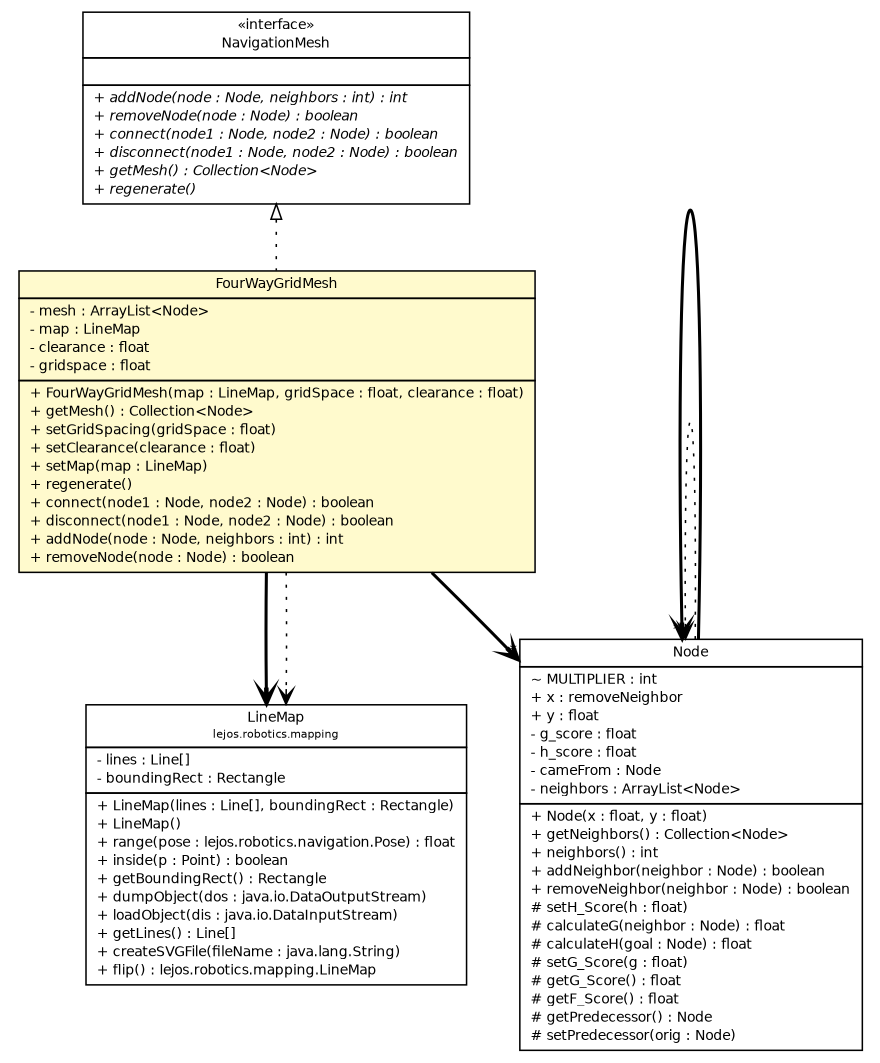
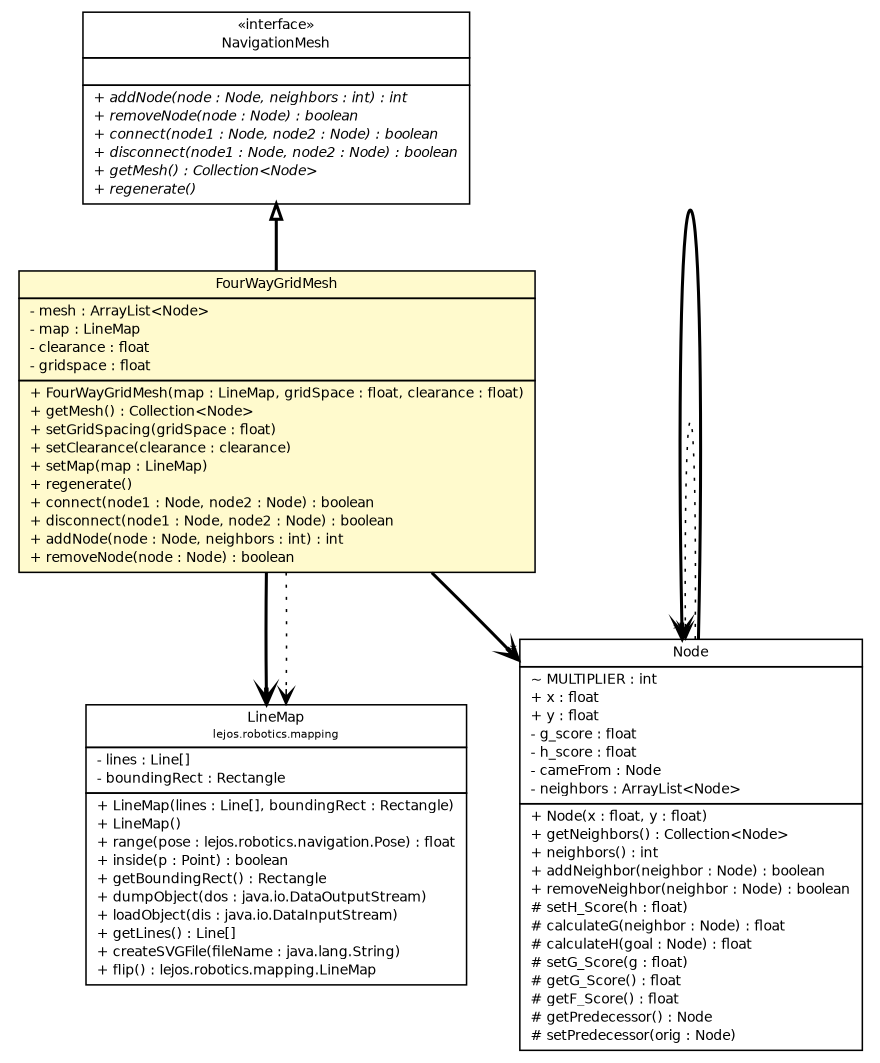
(276, 245) -> (276, 245)
(143, 448) -> (161, 448)
(607, 698) -> (566, 698)
